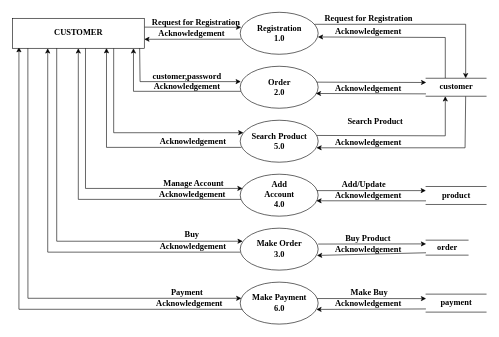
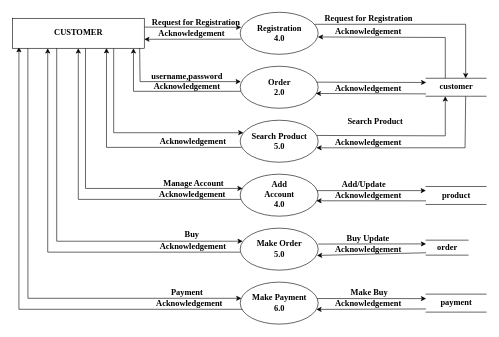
(280, 33) -> (280, 33)
(187, 77) -> (187, 77)
(368, 239) -> (368, 239)
(280, 249) -> (280, 249)
